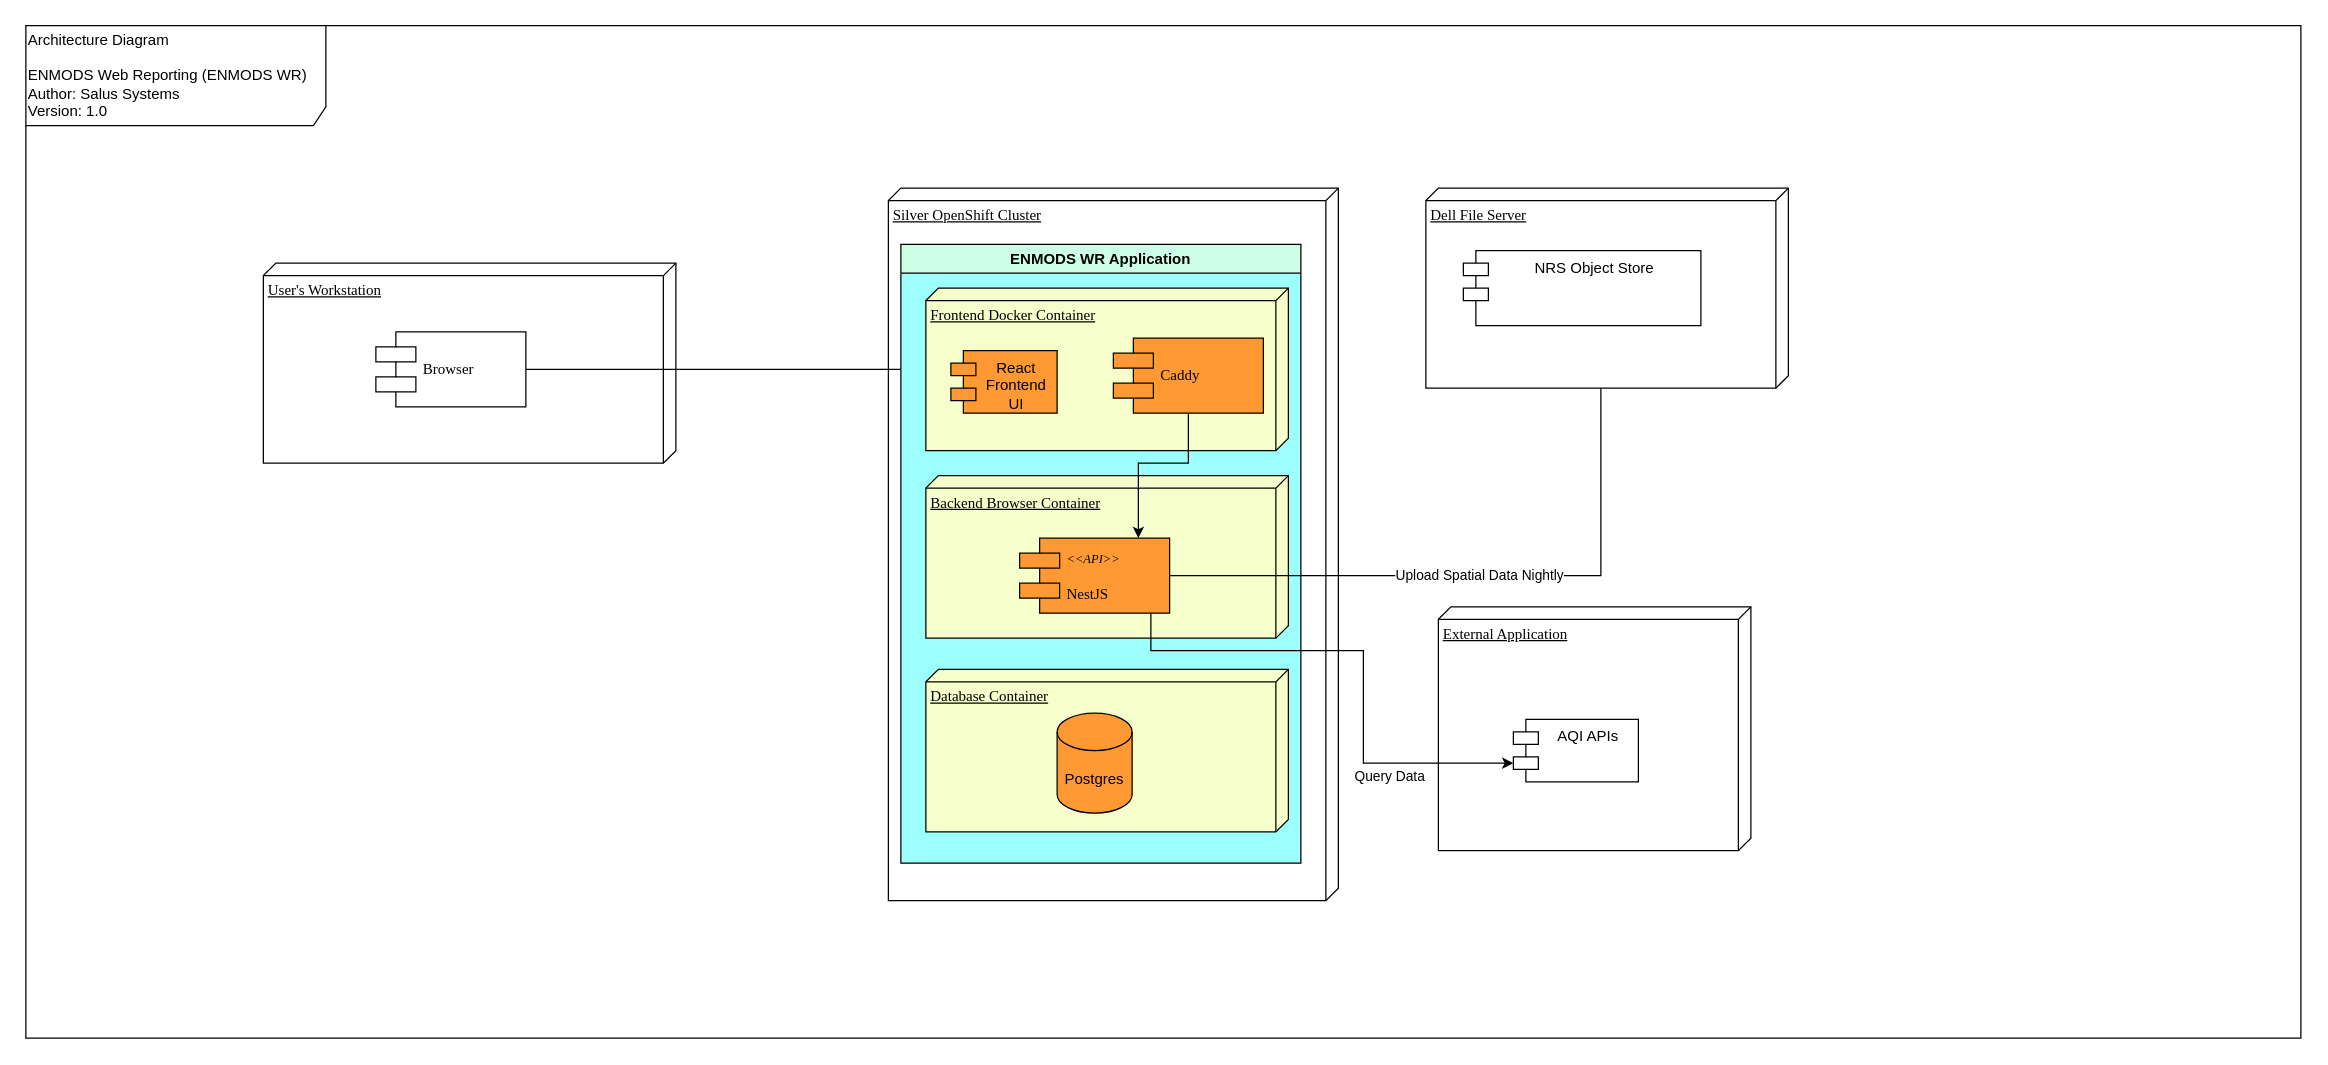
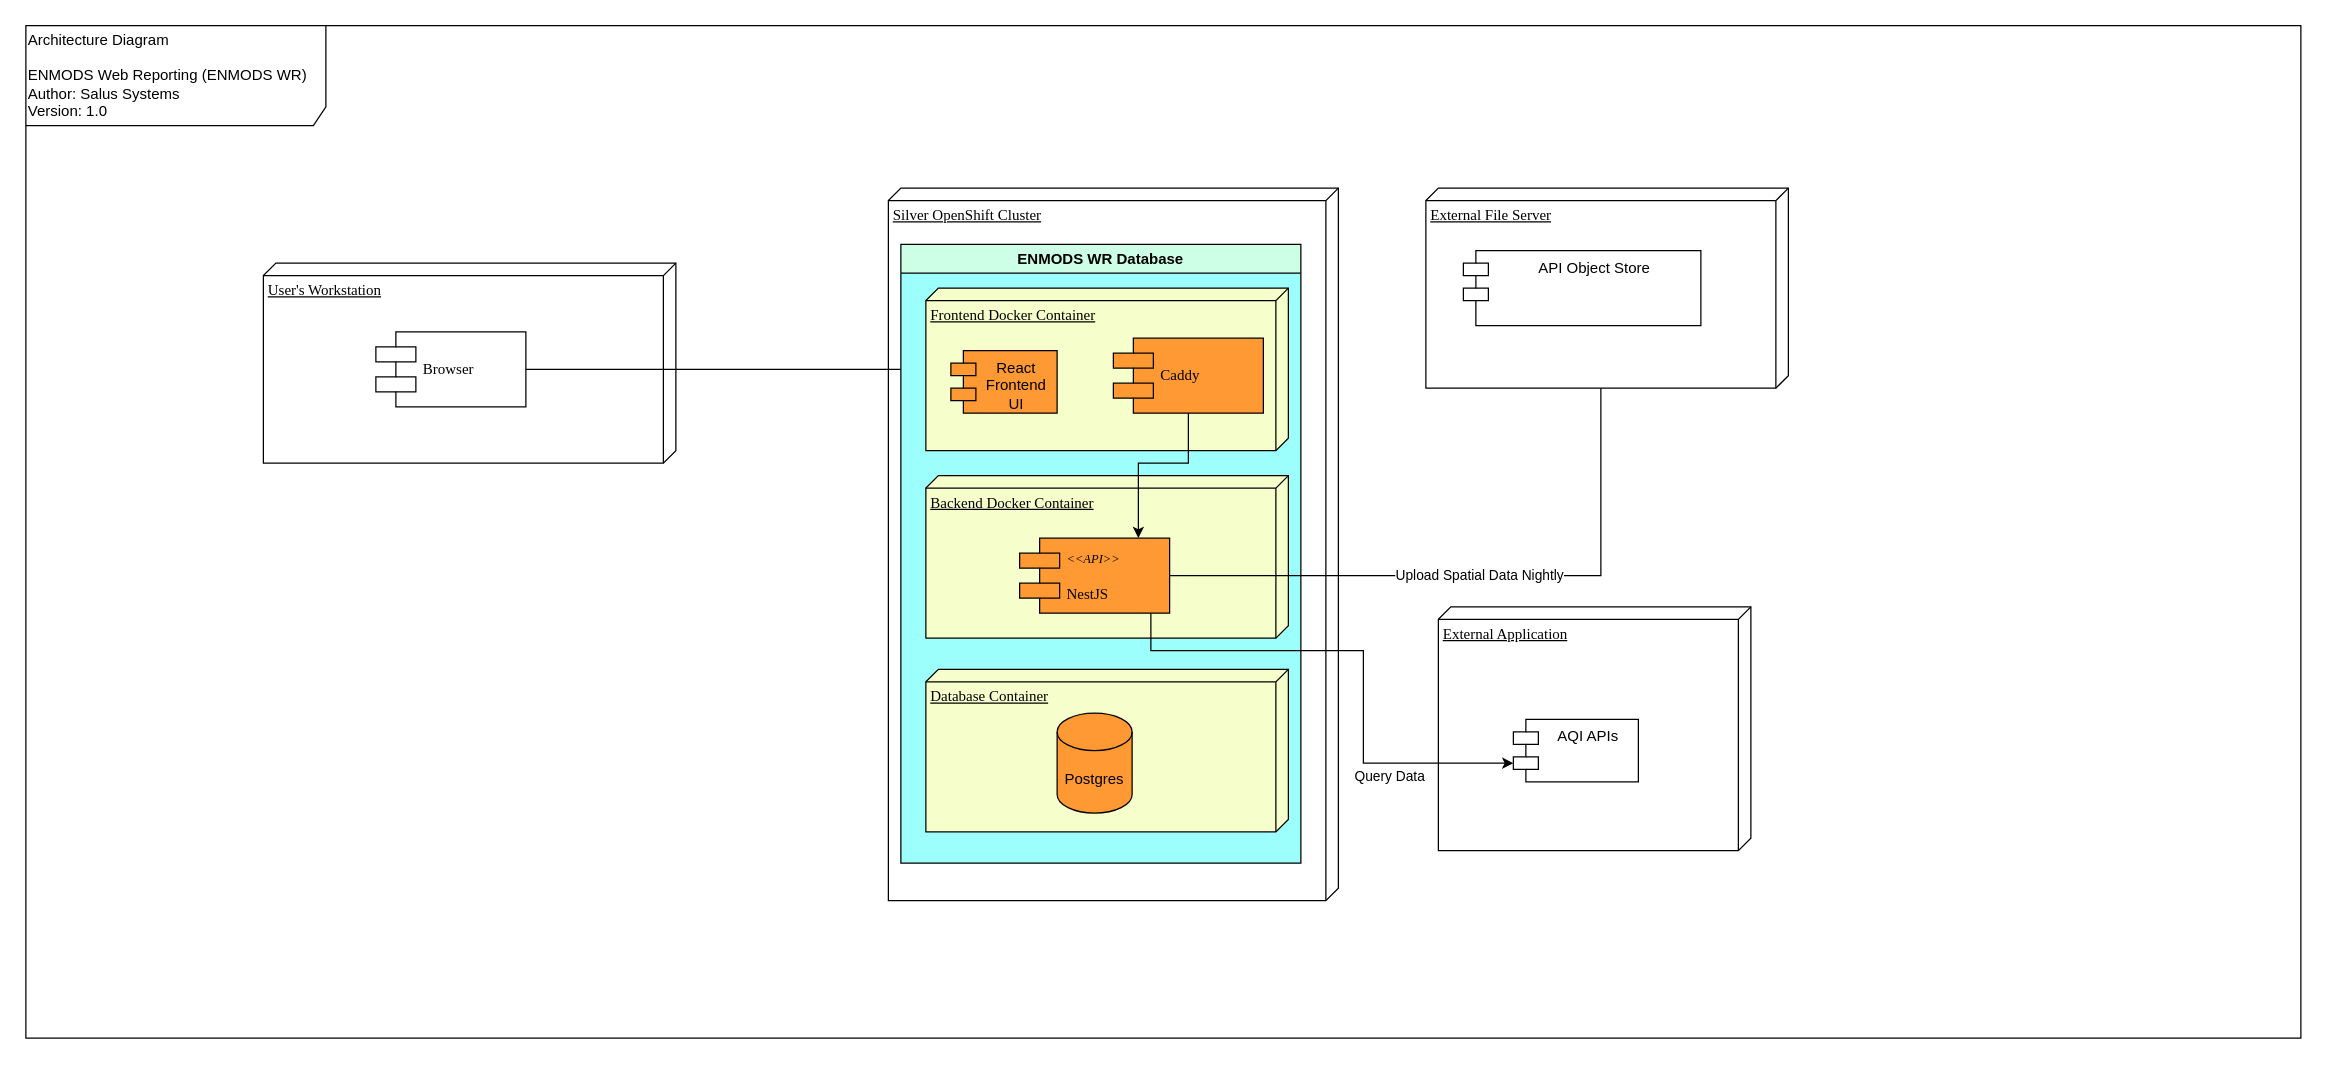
(1486, 216) -> (1505, 216)
(1101, 259) -> (1101, 259)
(1594, 268) -> (1594, 268)
(1030, 503) -> (1026, 503)
